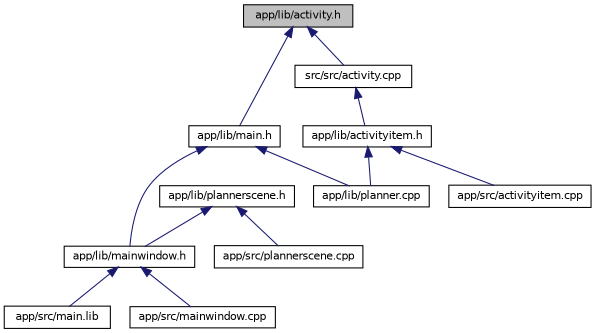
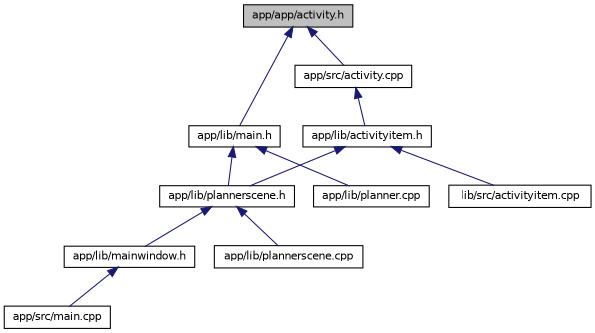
(298, 16) -> (298, 16)
(353, 76) -> (353, 76)
(370, 172) -> (290, 169)
(148, 188) -> (230, 172)
(520, 196) -> (520, 196)
(289, 257) -> (289, 257)
(57, 317) -> (57, 317)
(203, 317) -> none
